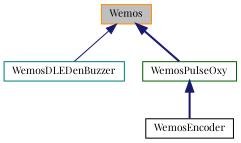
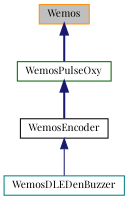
(92, 46) -> (64, 162)
